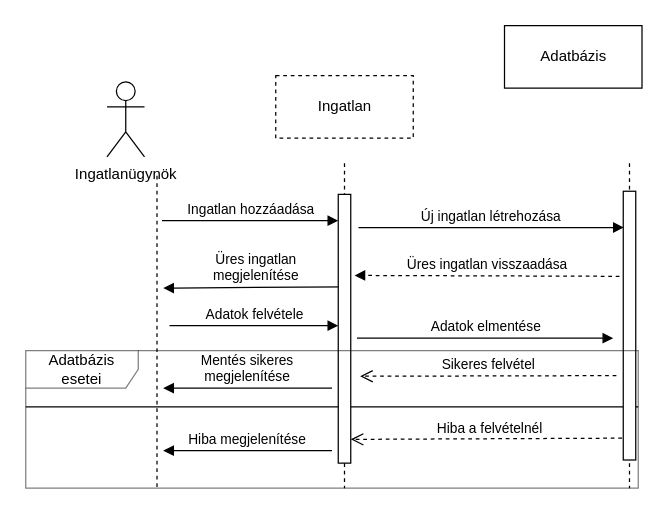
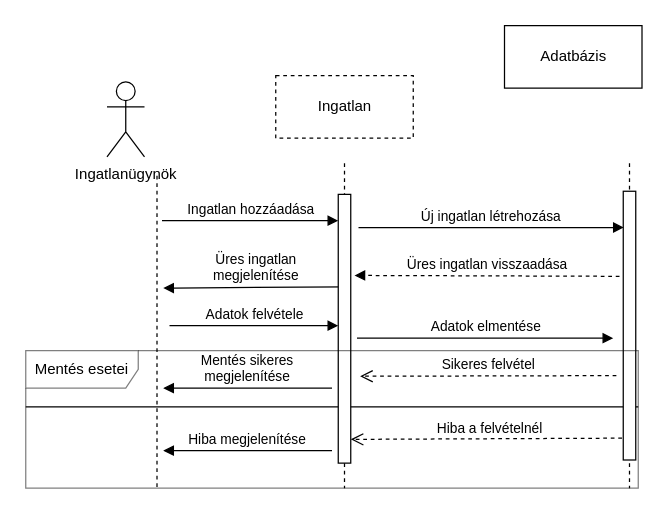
(82, 369) -> (82, 369)
